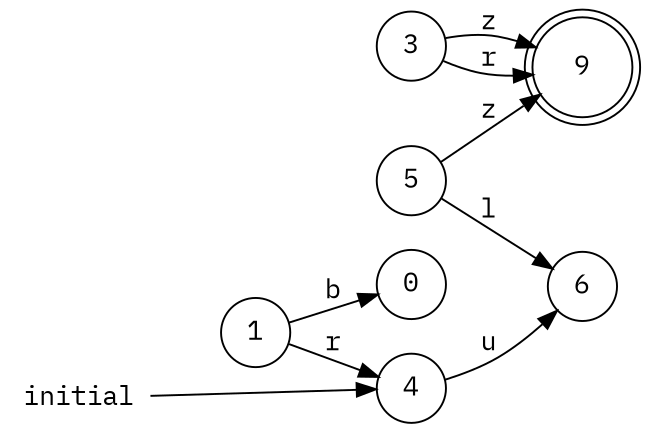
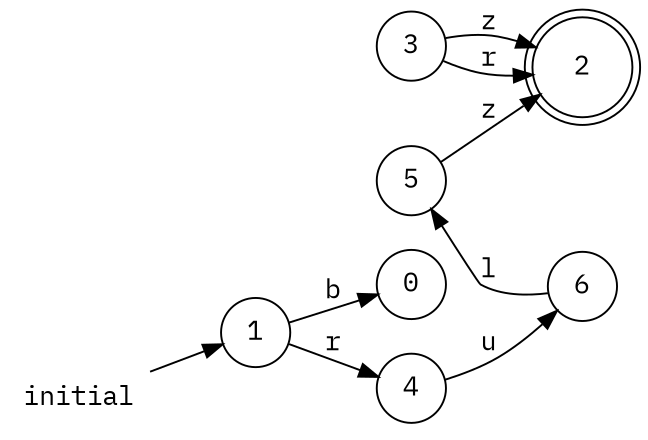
(582, 67) -> (582, 67)
(489, 228) -> (480, 284)
(253, 393) -> (177, 361)
